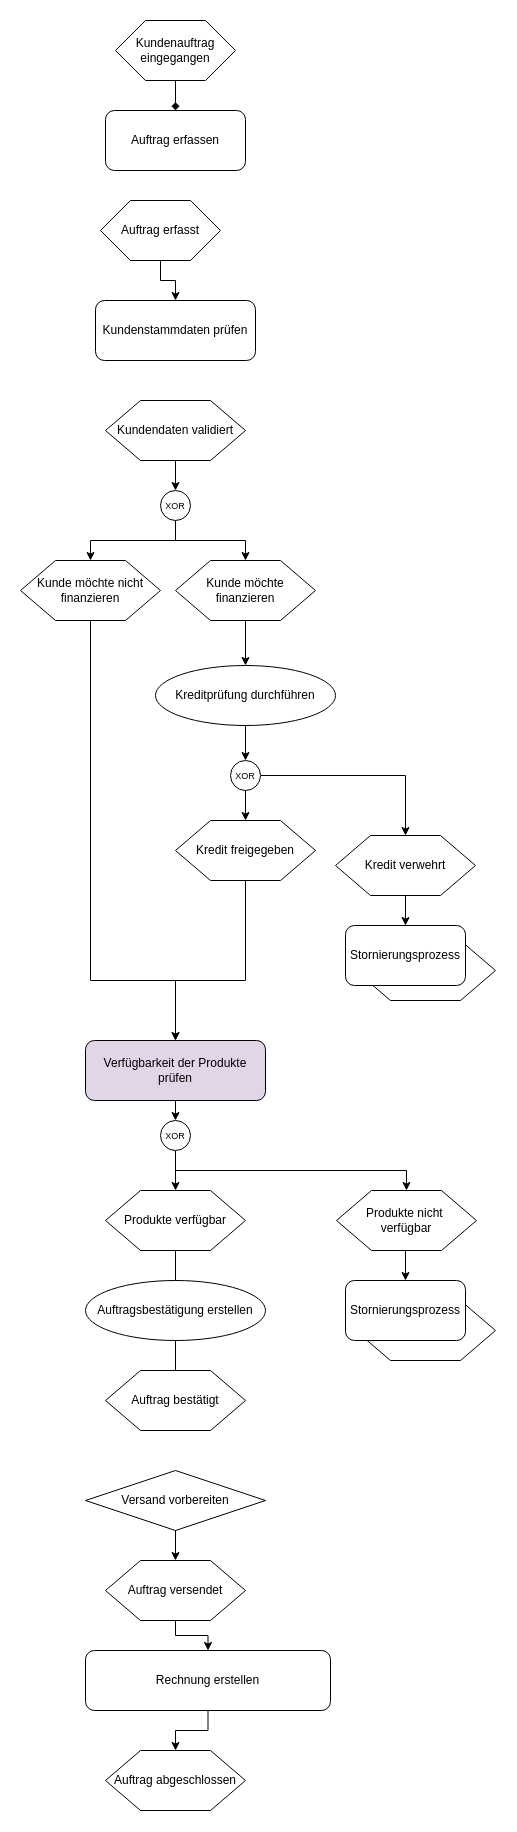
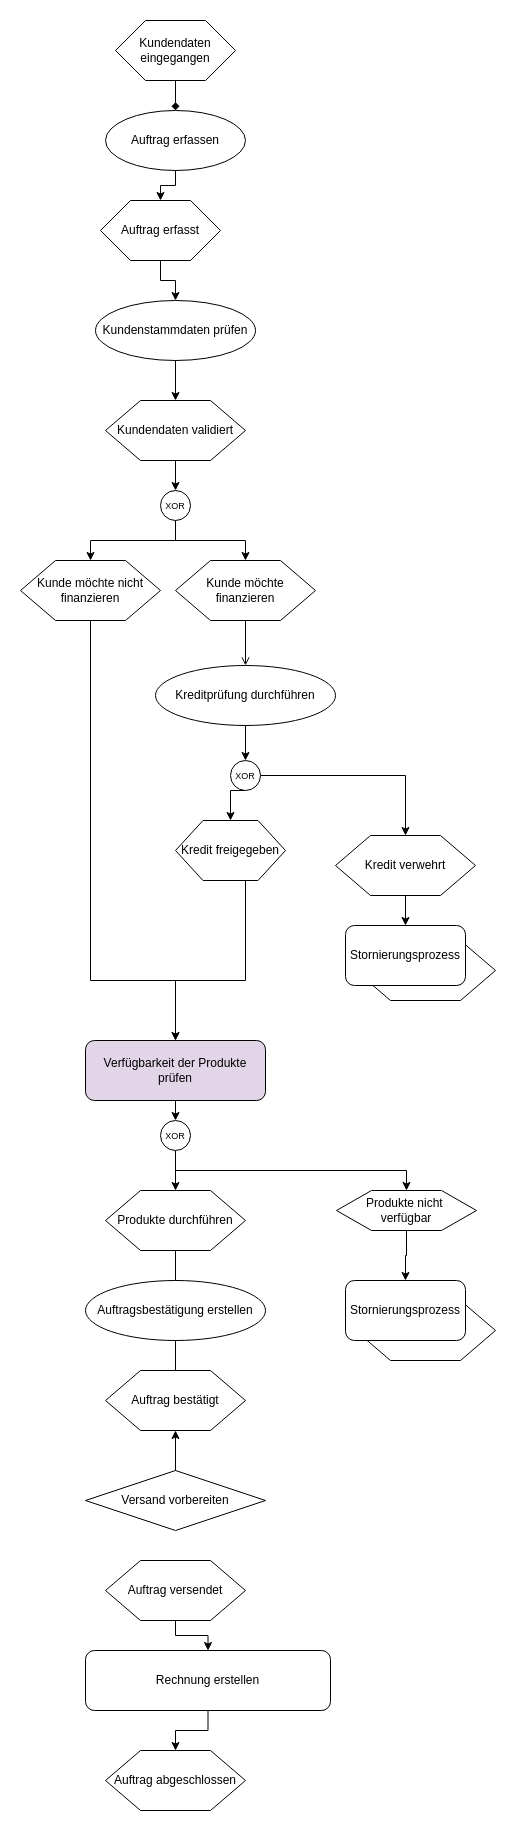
(176, 51) -> (176, 51)
(176, 141) -> (176, 141)
none -> (172, 186)
(176, 331) -> (176, 331)
none -> (176, 377)
(246, 657) -> (246, 658)
(246, 851) -> (231, 851)
(176, 1221) -> (176, 1221)
(407, 1221) -> (407, 1211)
(176, 1542) -> (176, 1454)
